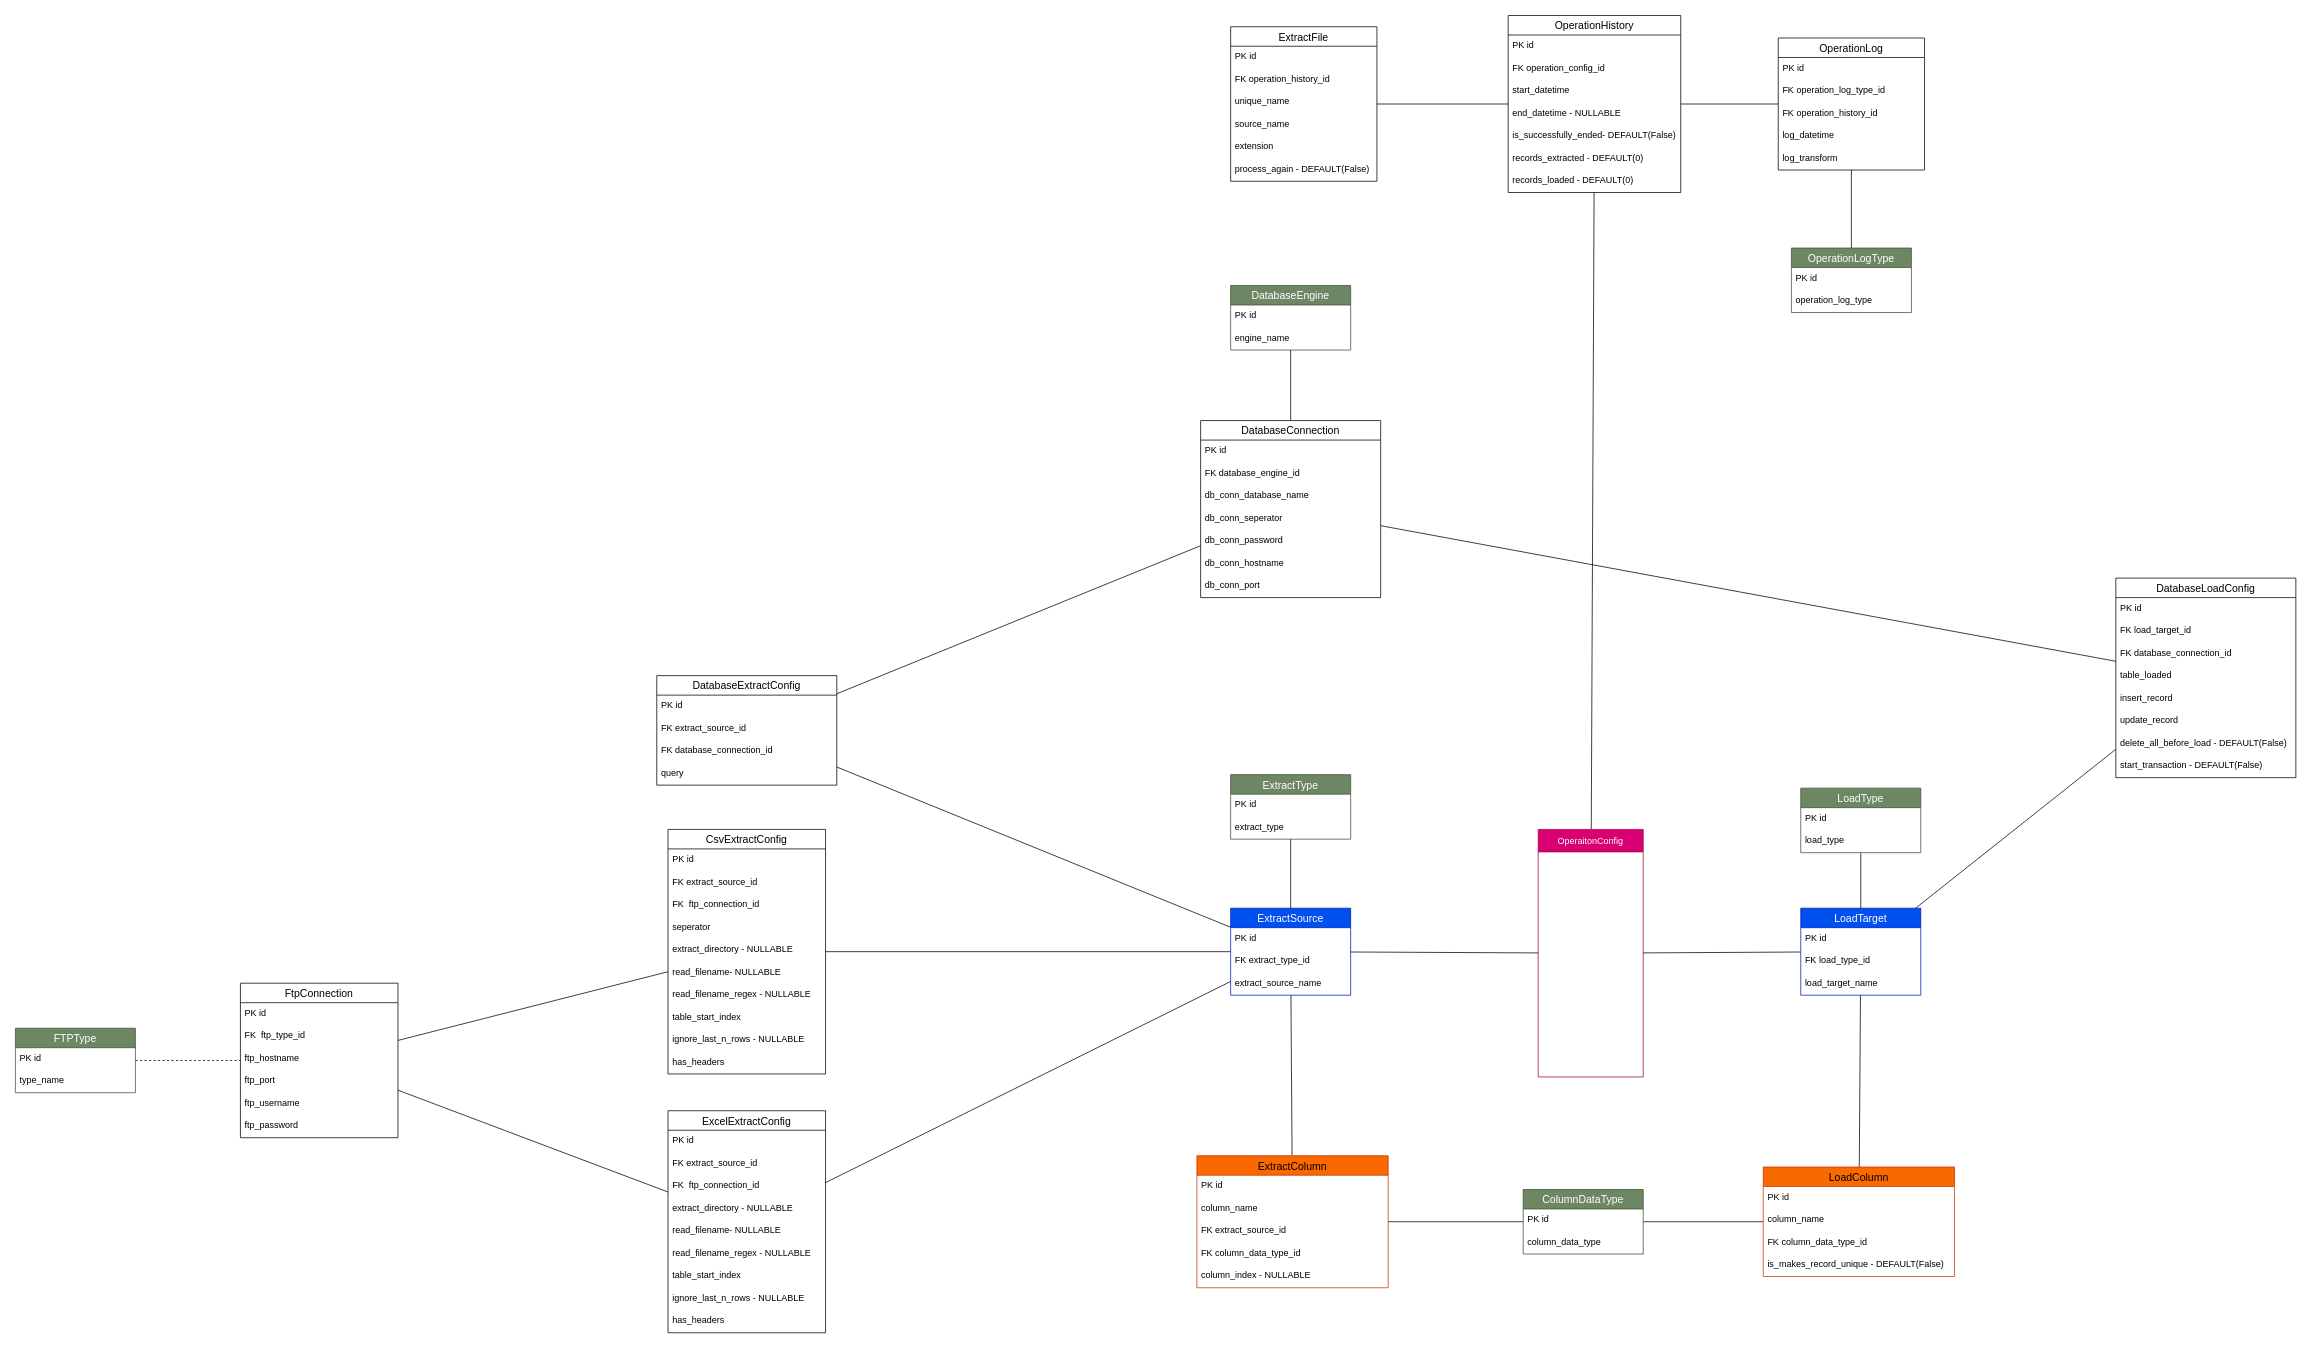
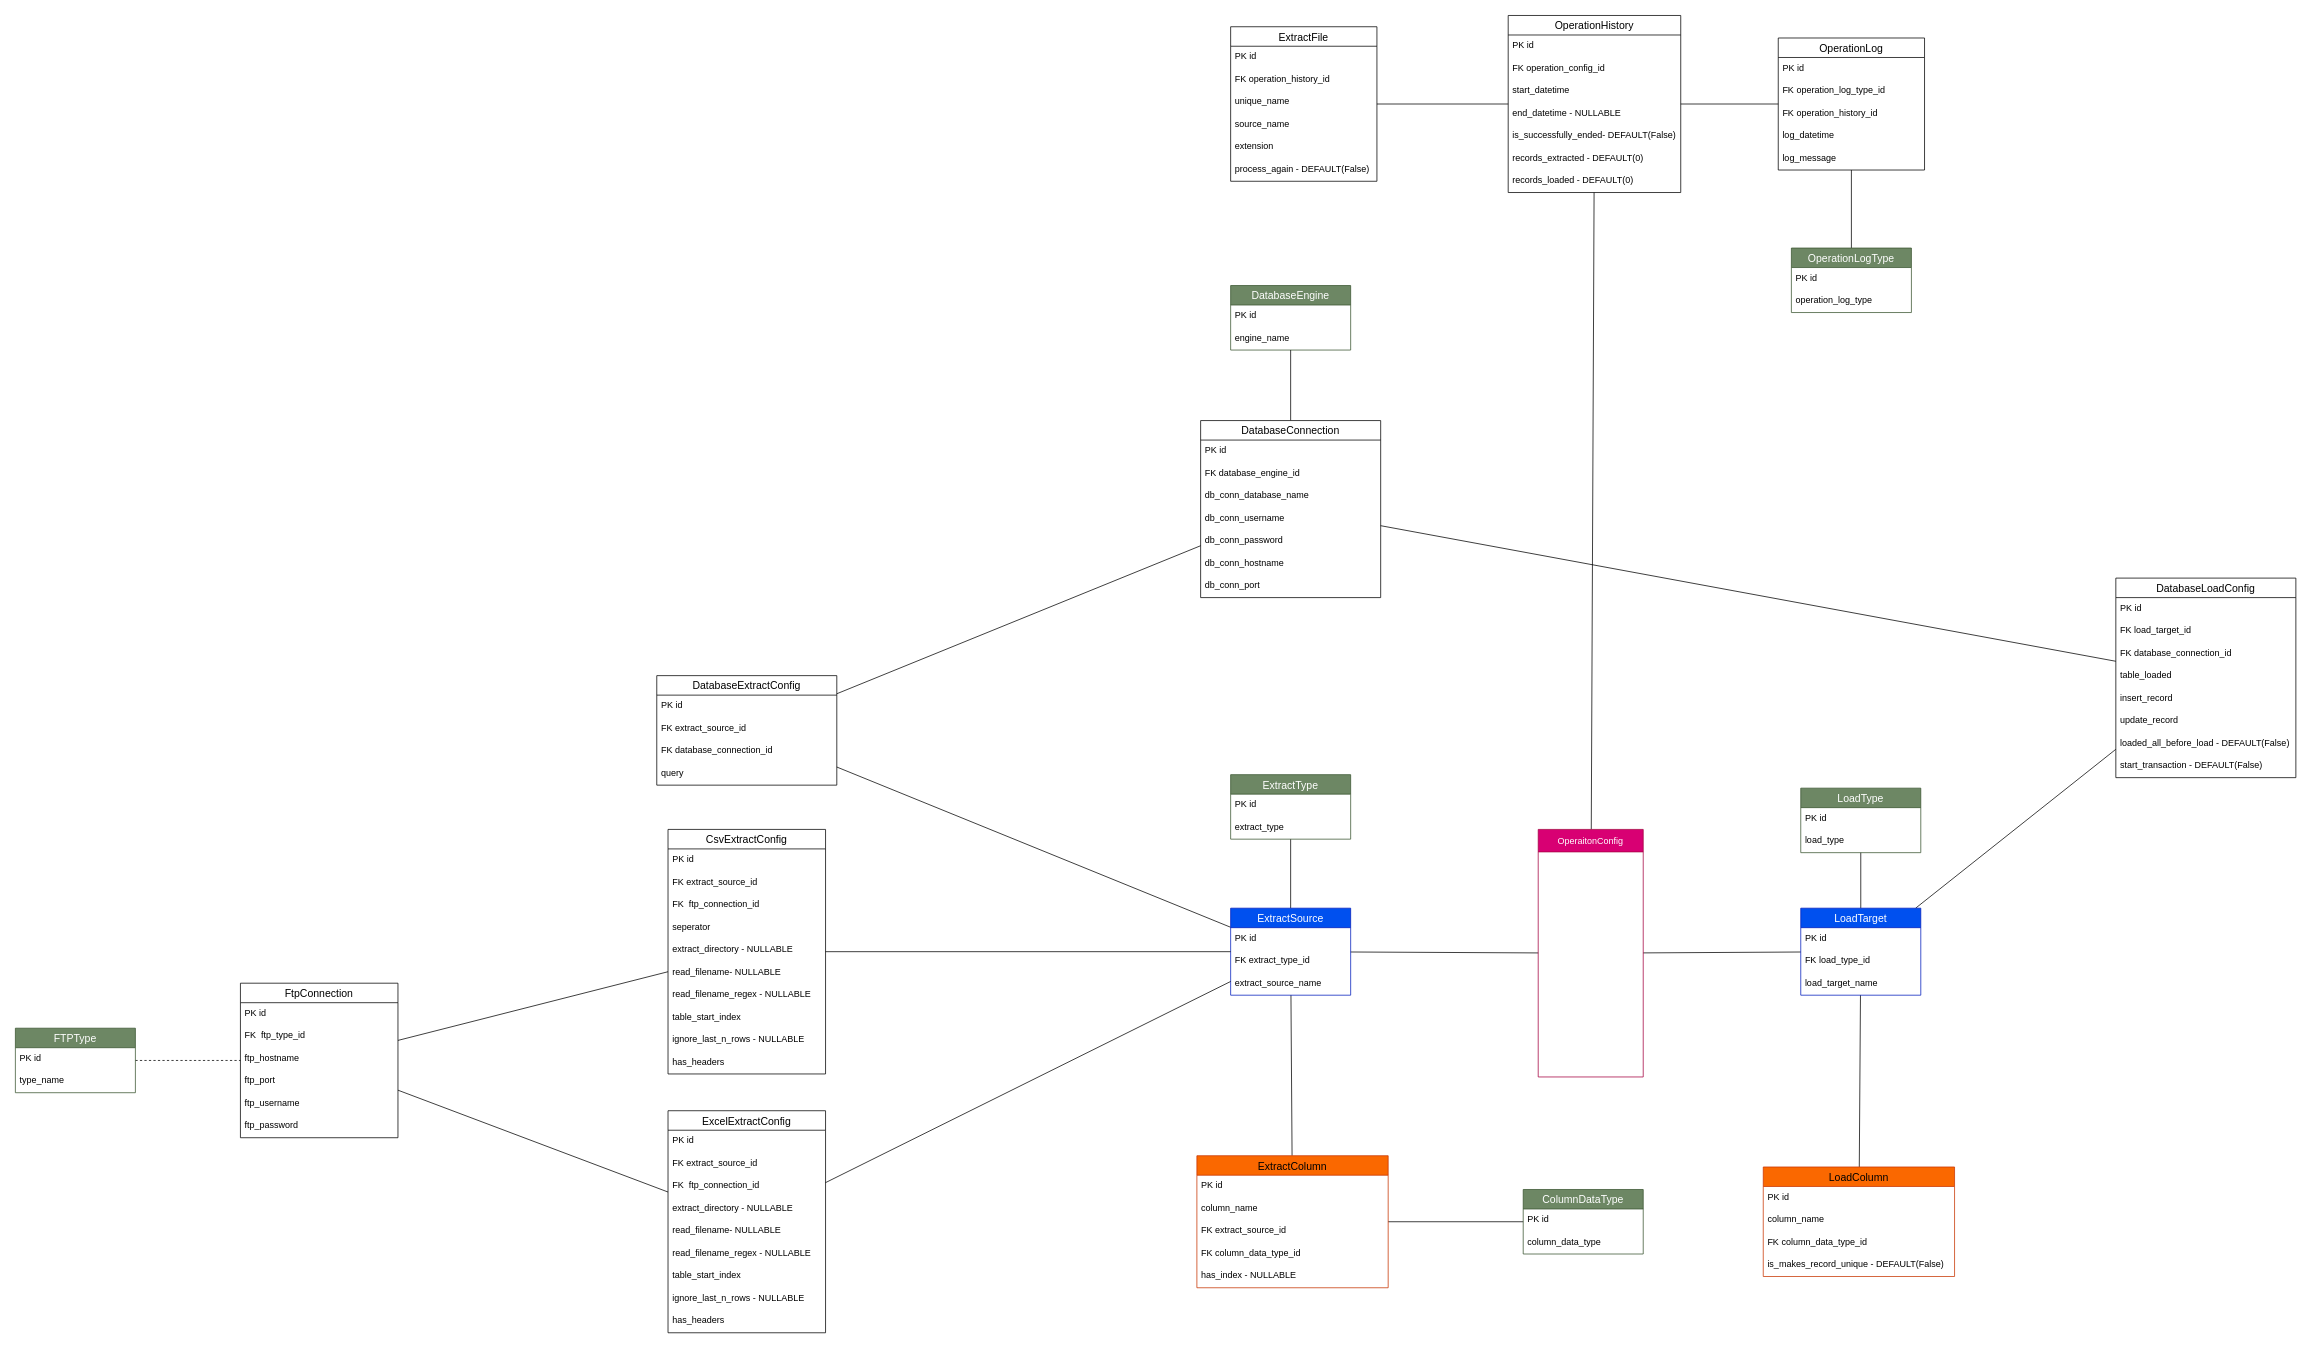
(1814, 158) -> (1809, 158)
(1247, 518) -> (1245, 518)
(2210, 743) -> (2210, 743)
(1702, 1221) -> none
(1254, 1275) -> (1248, 1275)
